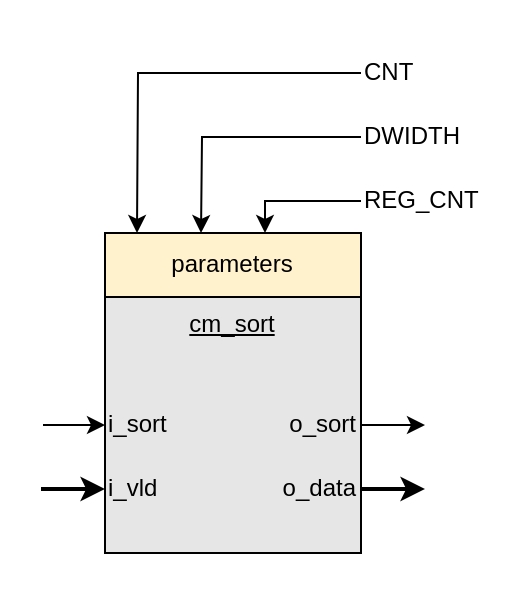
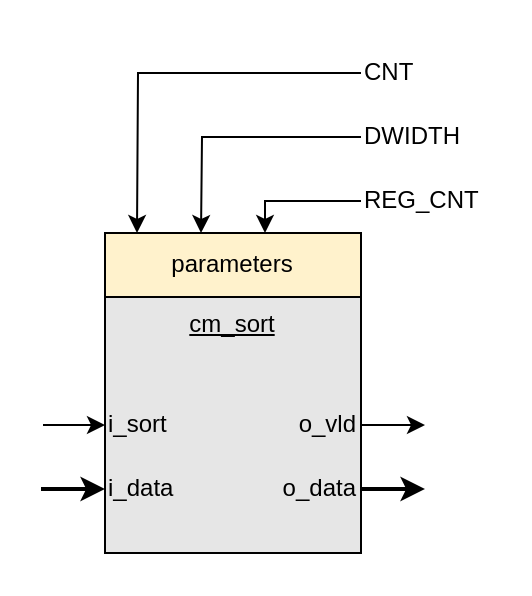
(317, 425) -> (327, 425)
(136, 489) -> (146, 489)
